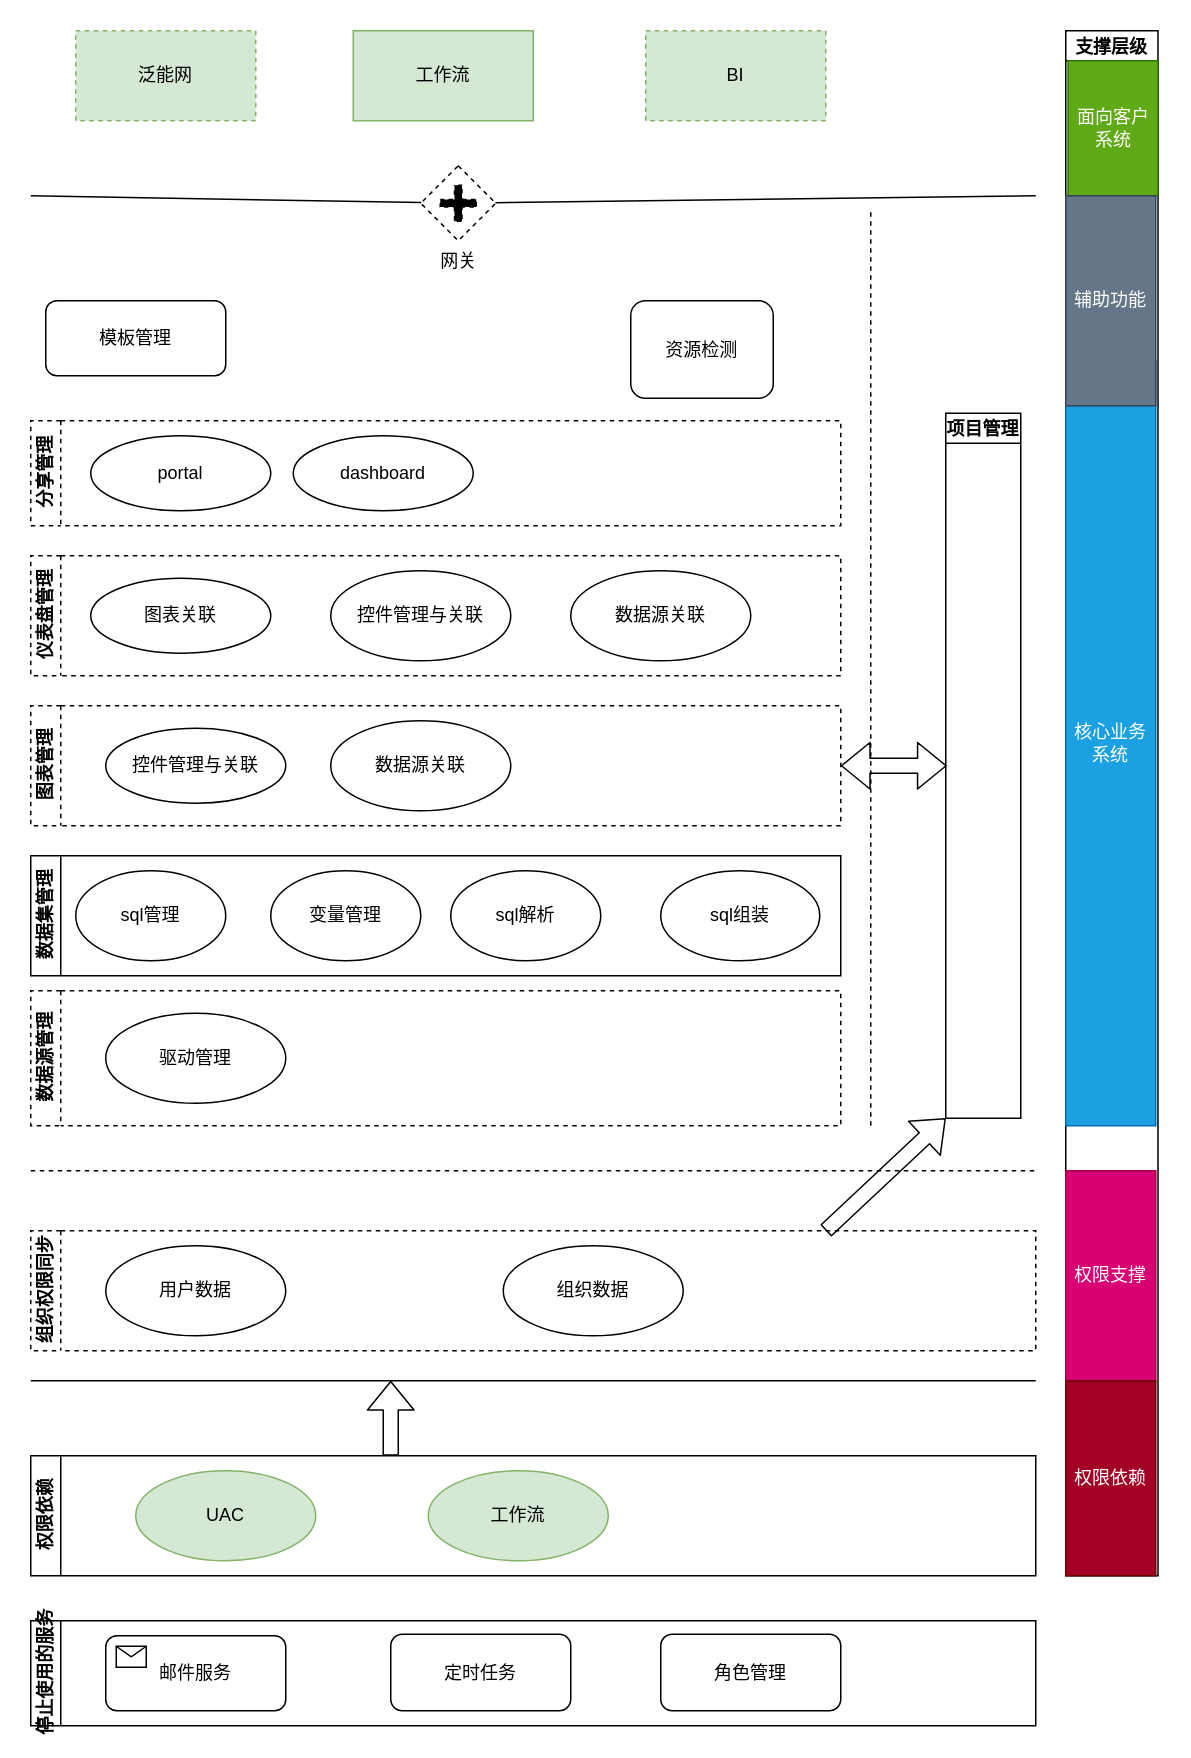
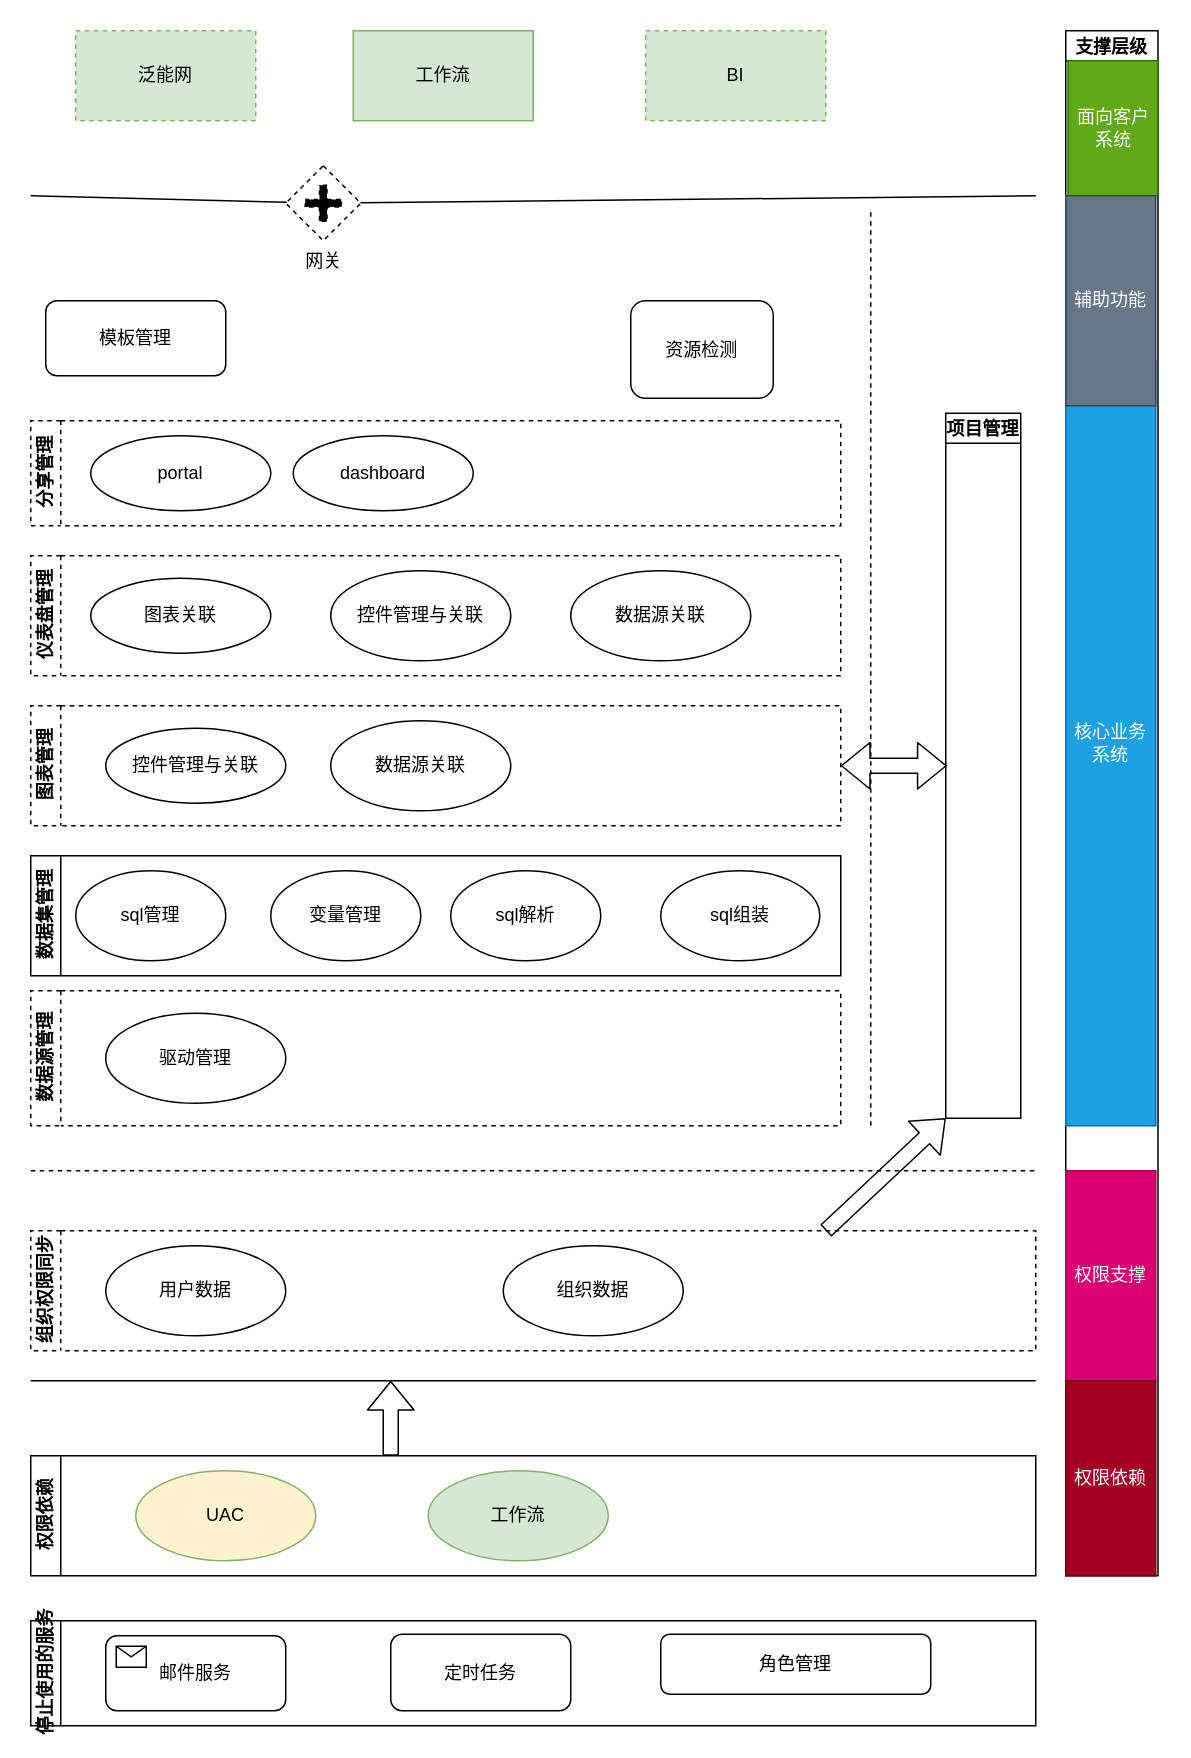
(458, 203) -> (323, 203)
(226, 1516) -> (226, 1516)
(751, 1673) -> (796, 1664)
